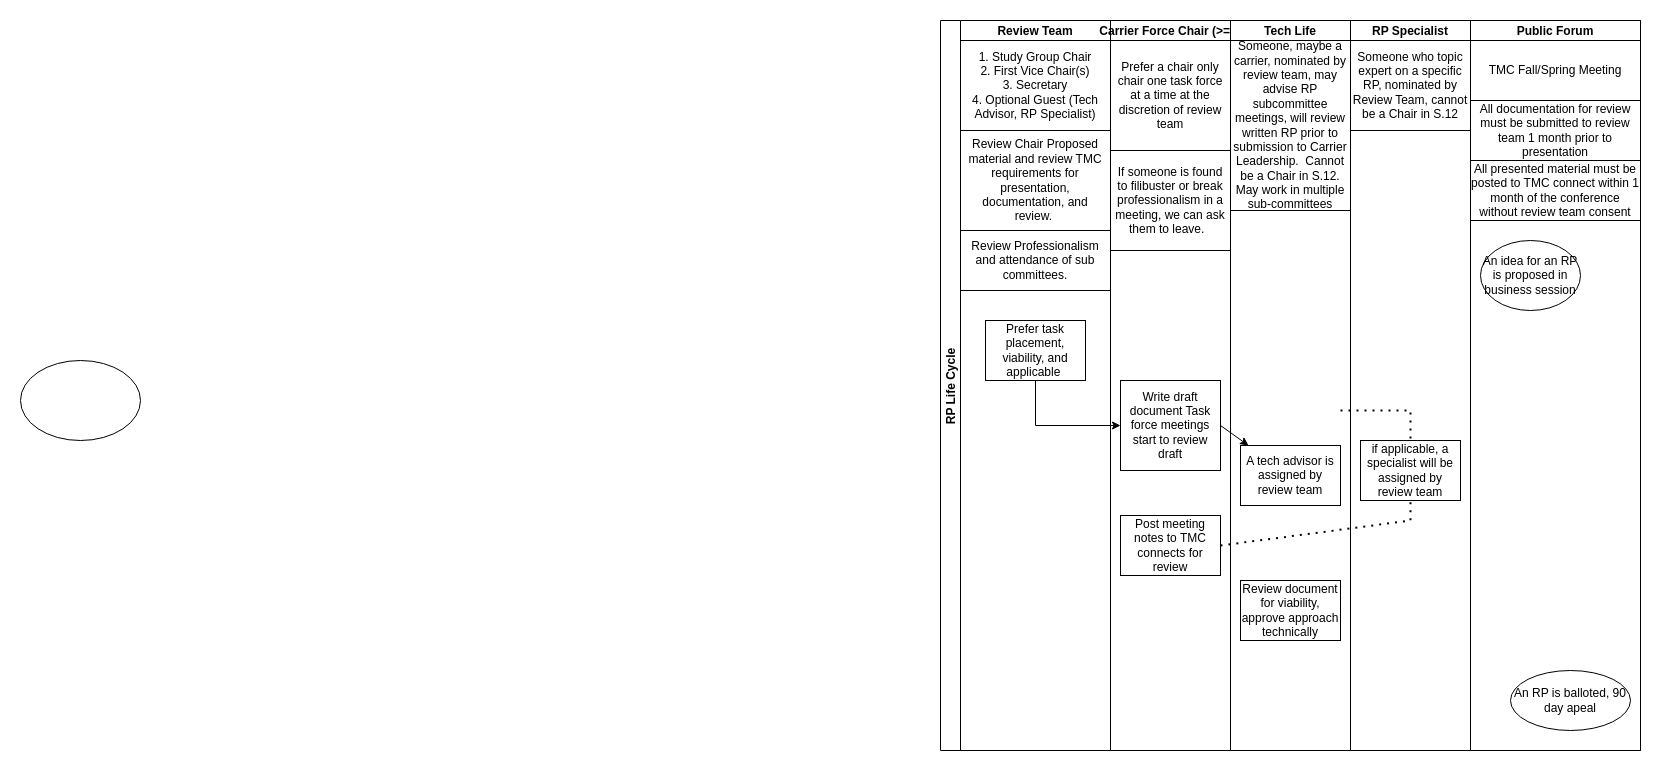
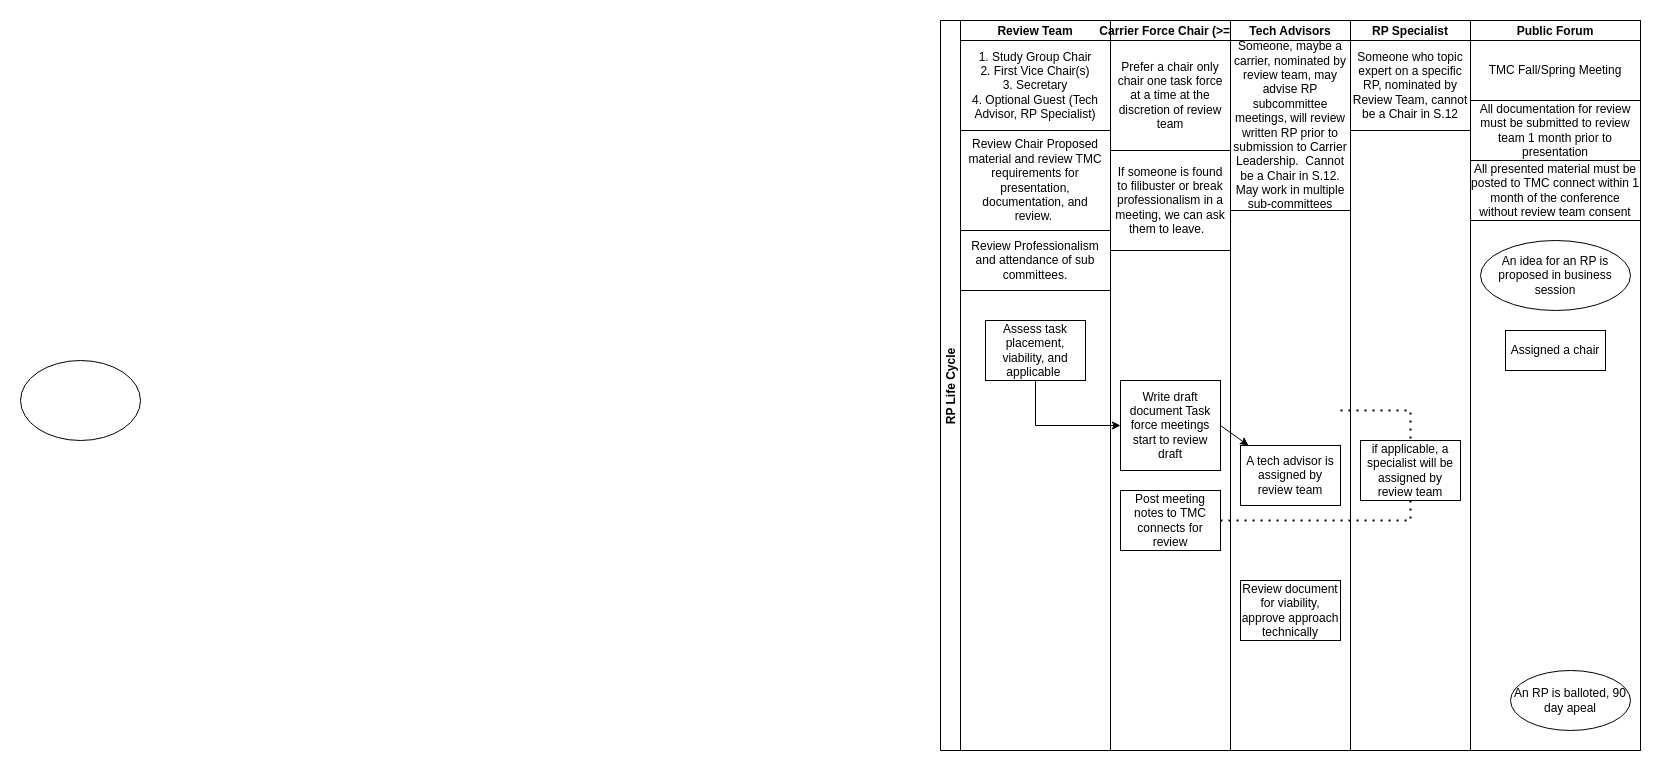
(1290, 31) -> (1290, 31)
(1531, 276) -> (1556, 276)
(1036, 351) -> (1036, 351)
none -> (1556, 351)
(1171, 546) -> (1171, 521)
